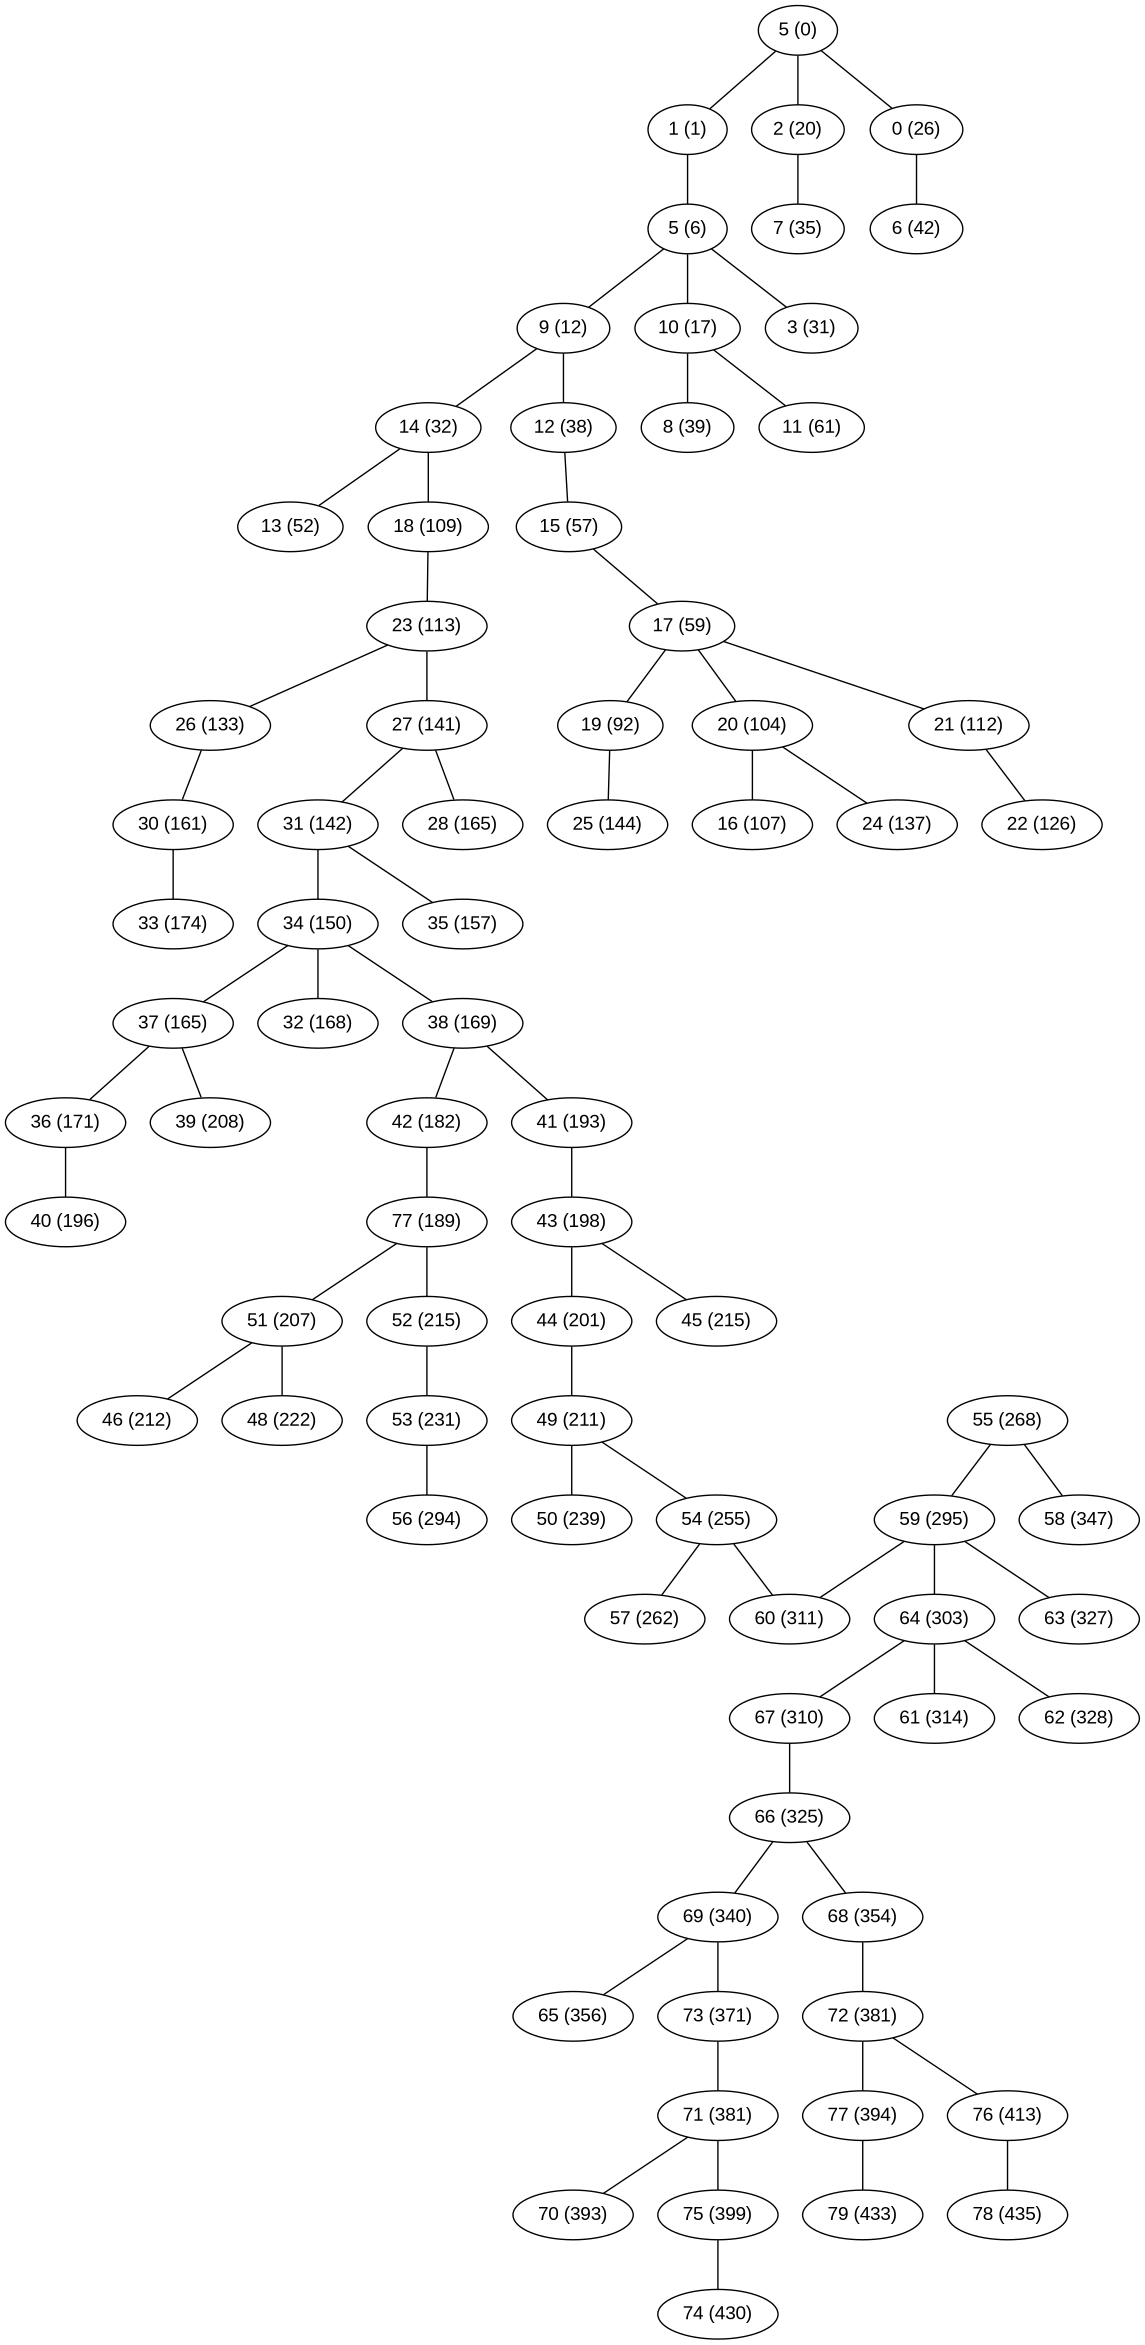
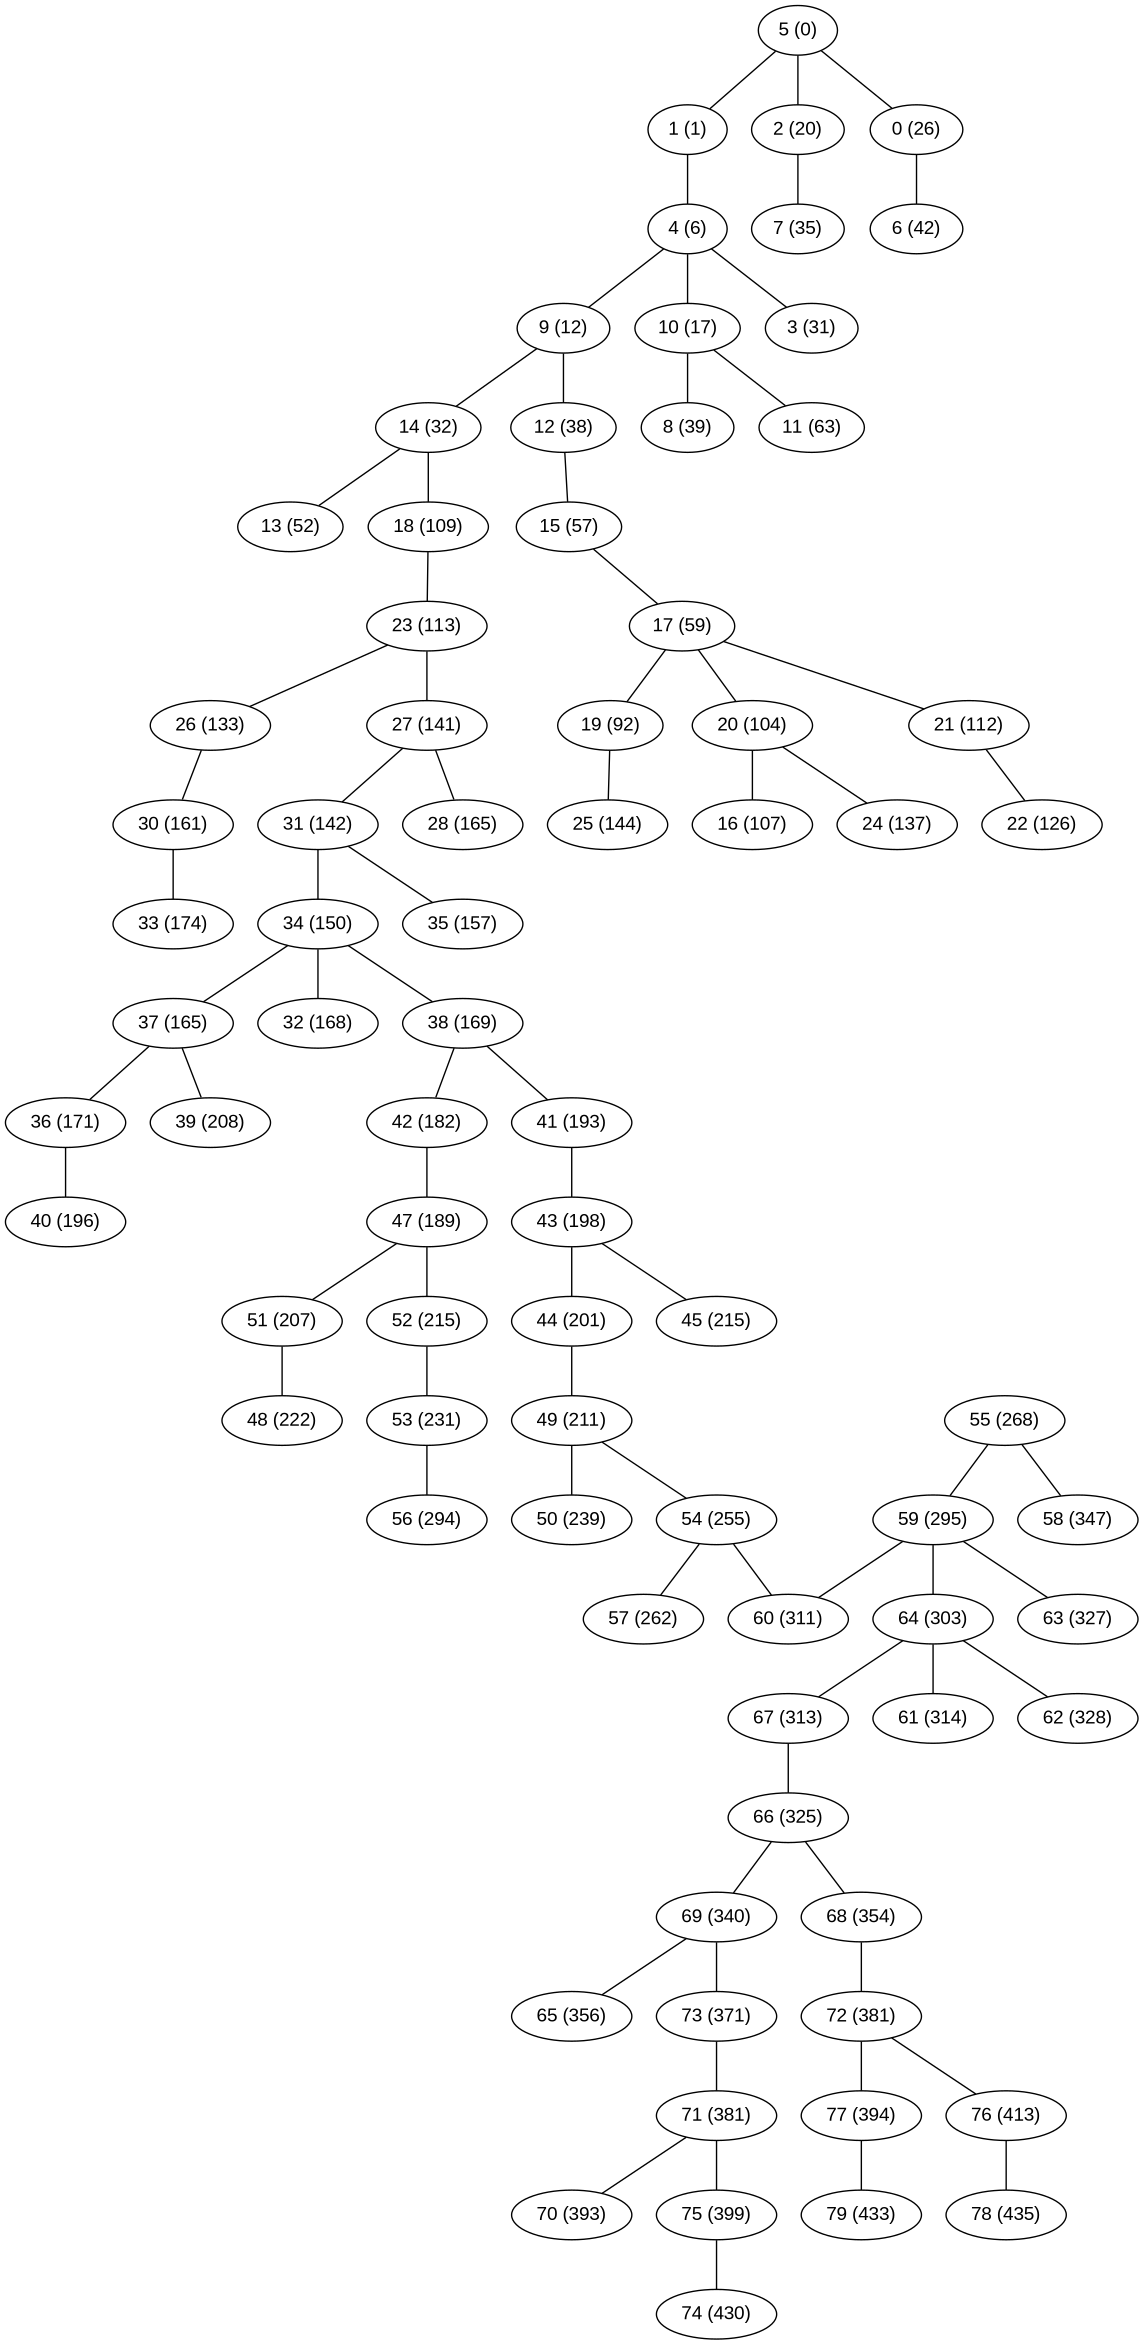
(688, 229) -> (688, 229)
(812, 428) -> (812, 428)
(427, 1222) -> (427, 1222)
(137, 1421) -> none
(790, 1718) -> (788, 1718)
